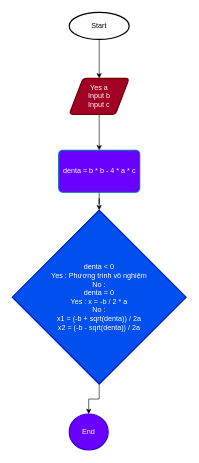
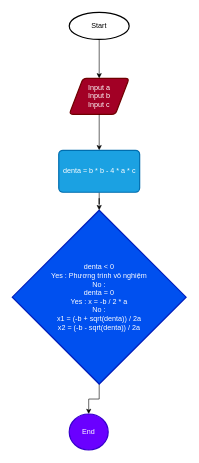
(99, 96) -> (99, 96)
(99, 171) -> (99, 171)
